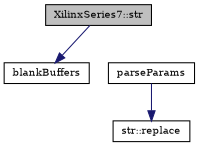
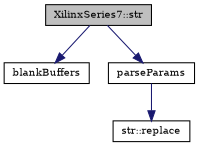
none -> (122, 40)
